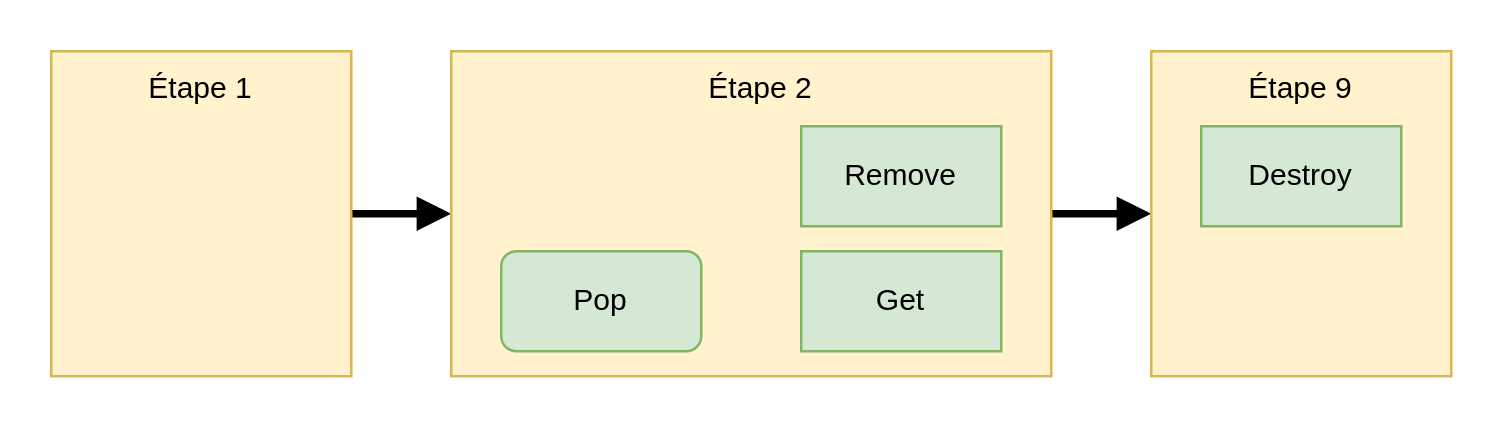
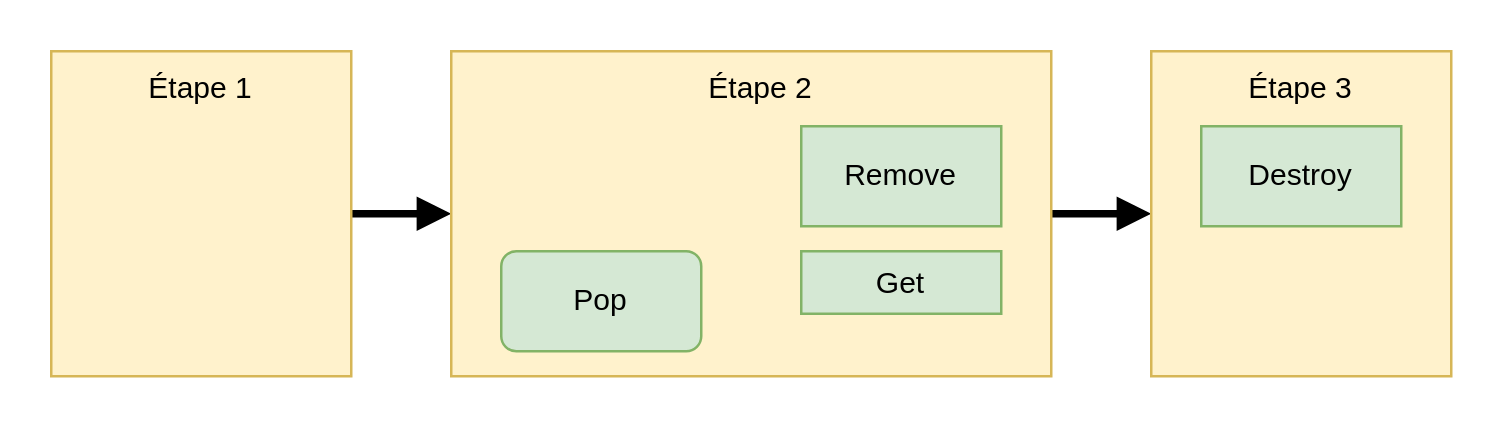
(1301, 89) -> (1301, 89)
(901, 301) -> (901, 283)
